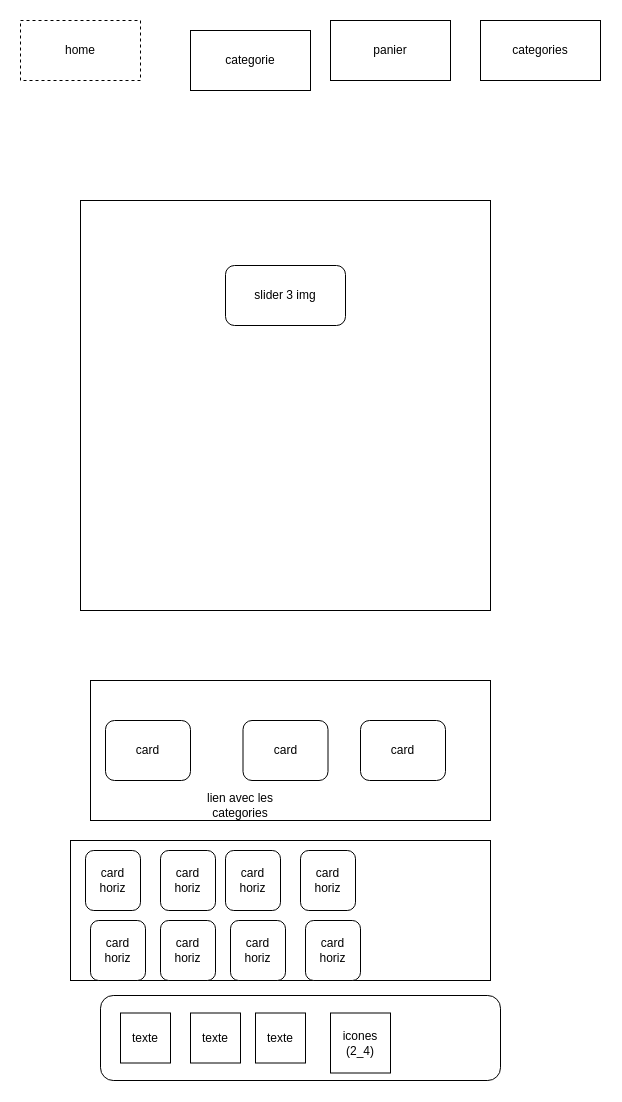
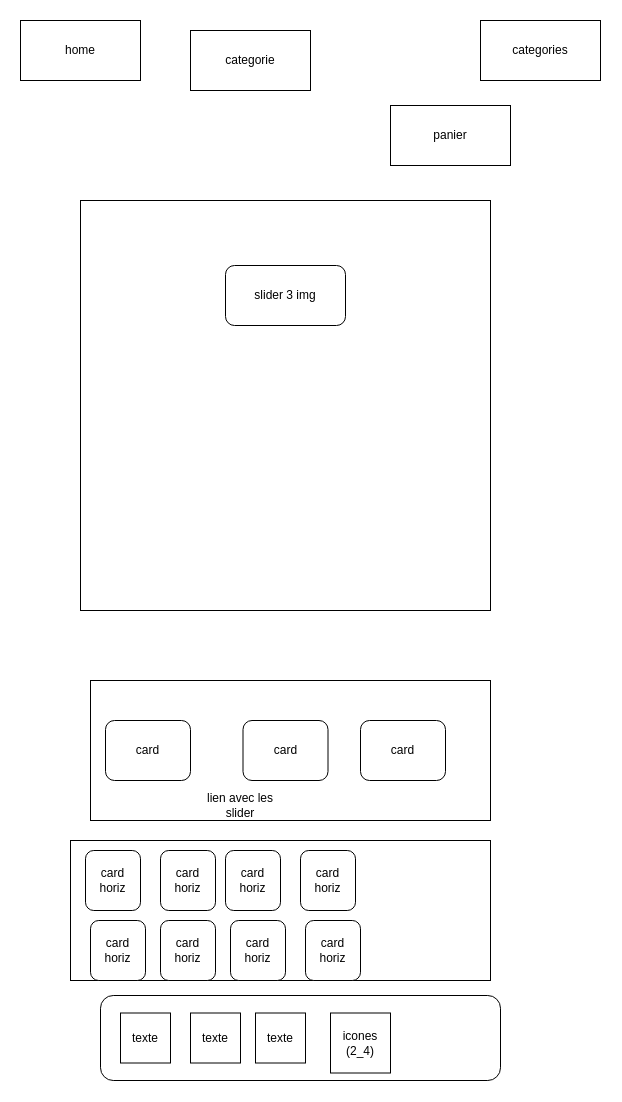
(81, 51) -> (81, 51)
(391, 51) -> (451, 136)
(241, 806) -> (241, 806)
